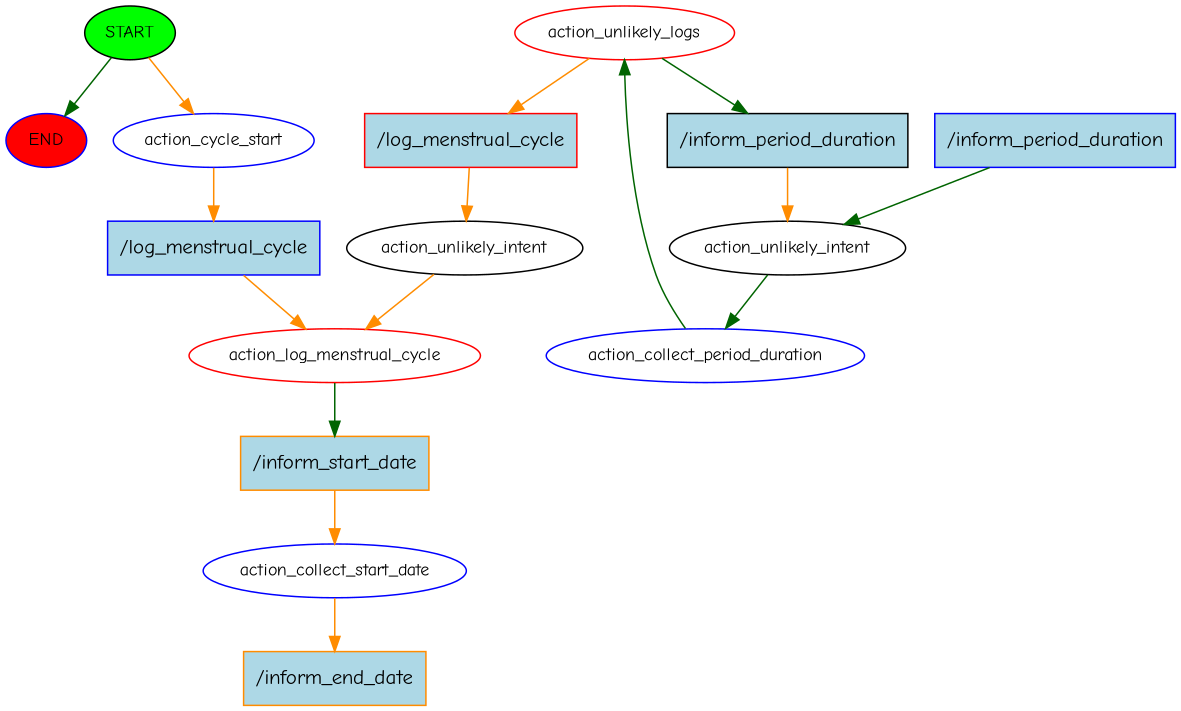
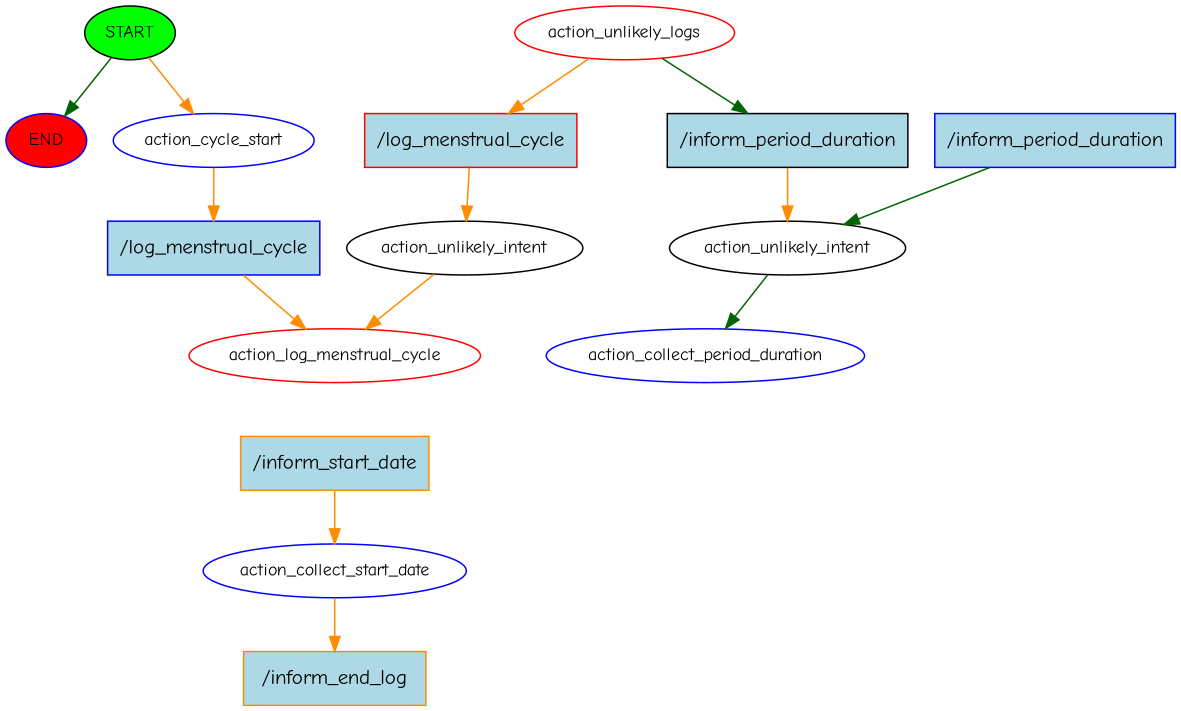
(638, 206) -> none
(335, 402) -> none
(335, 678) -> (335, 678)
